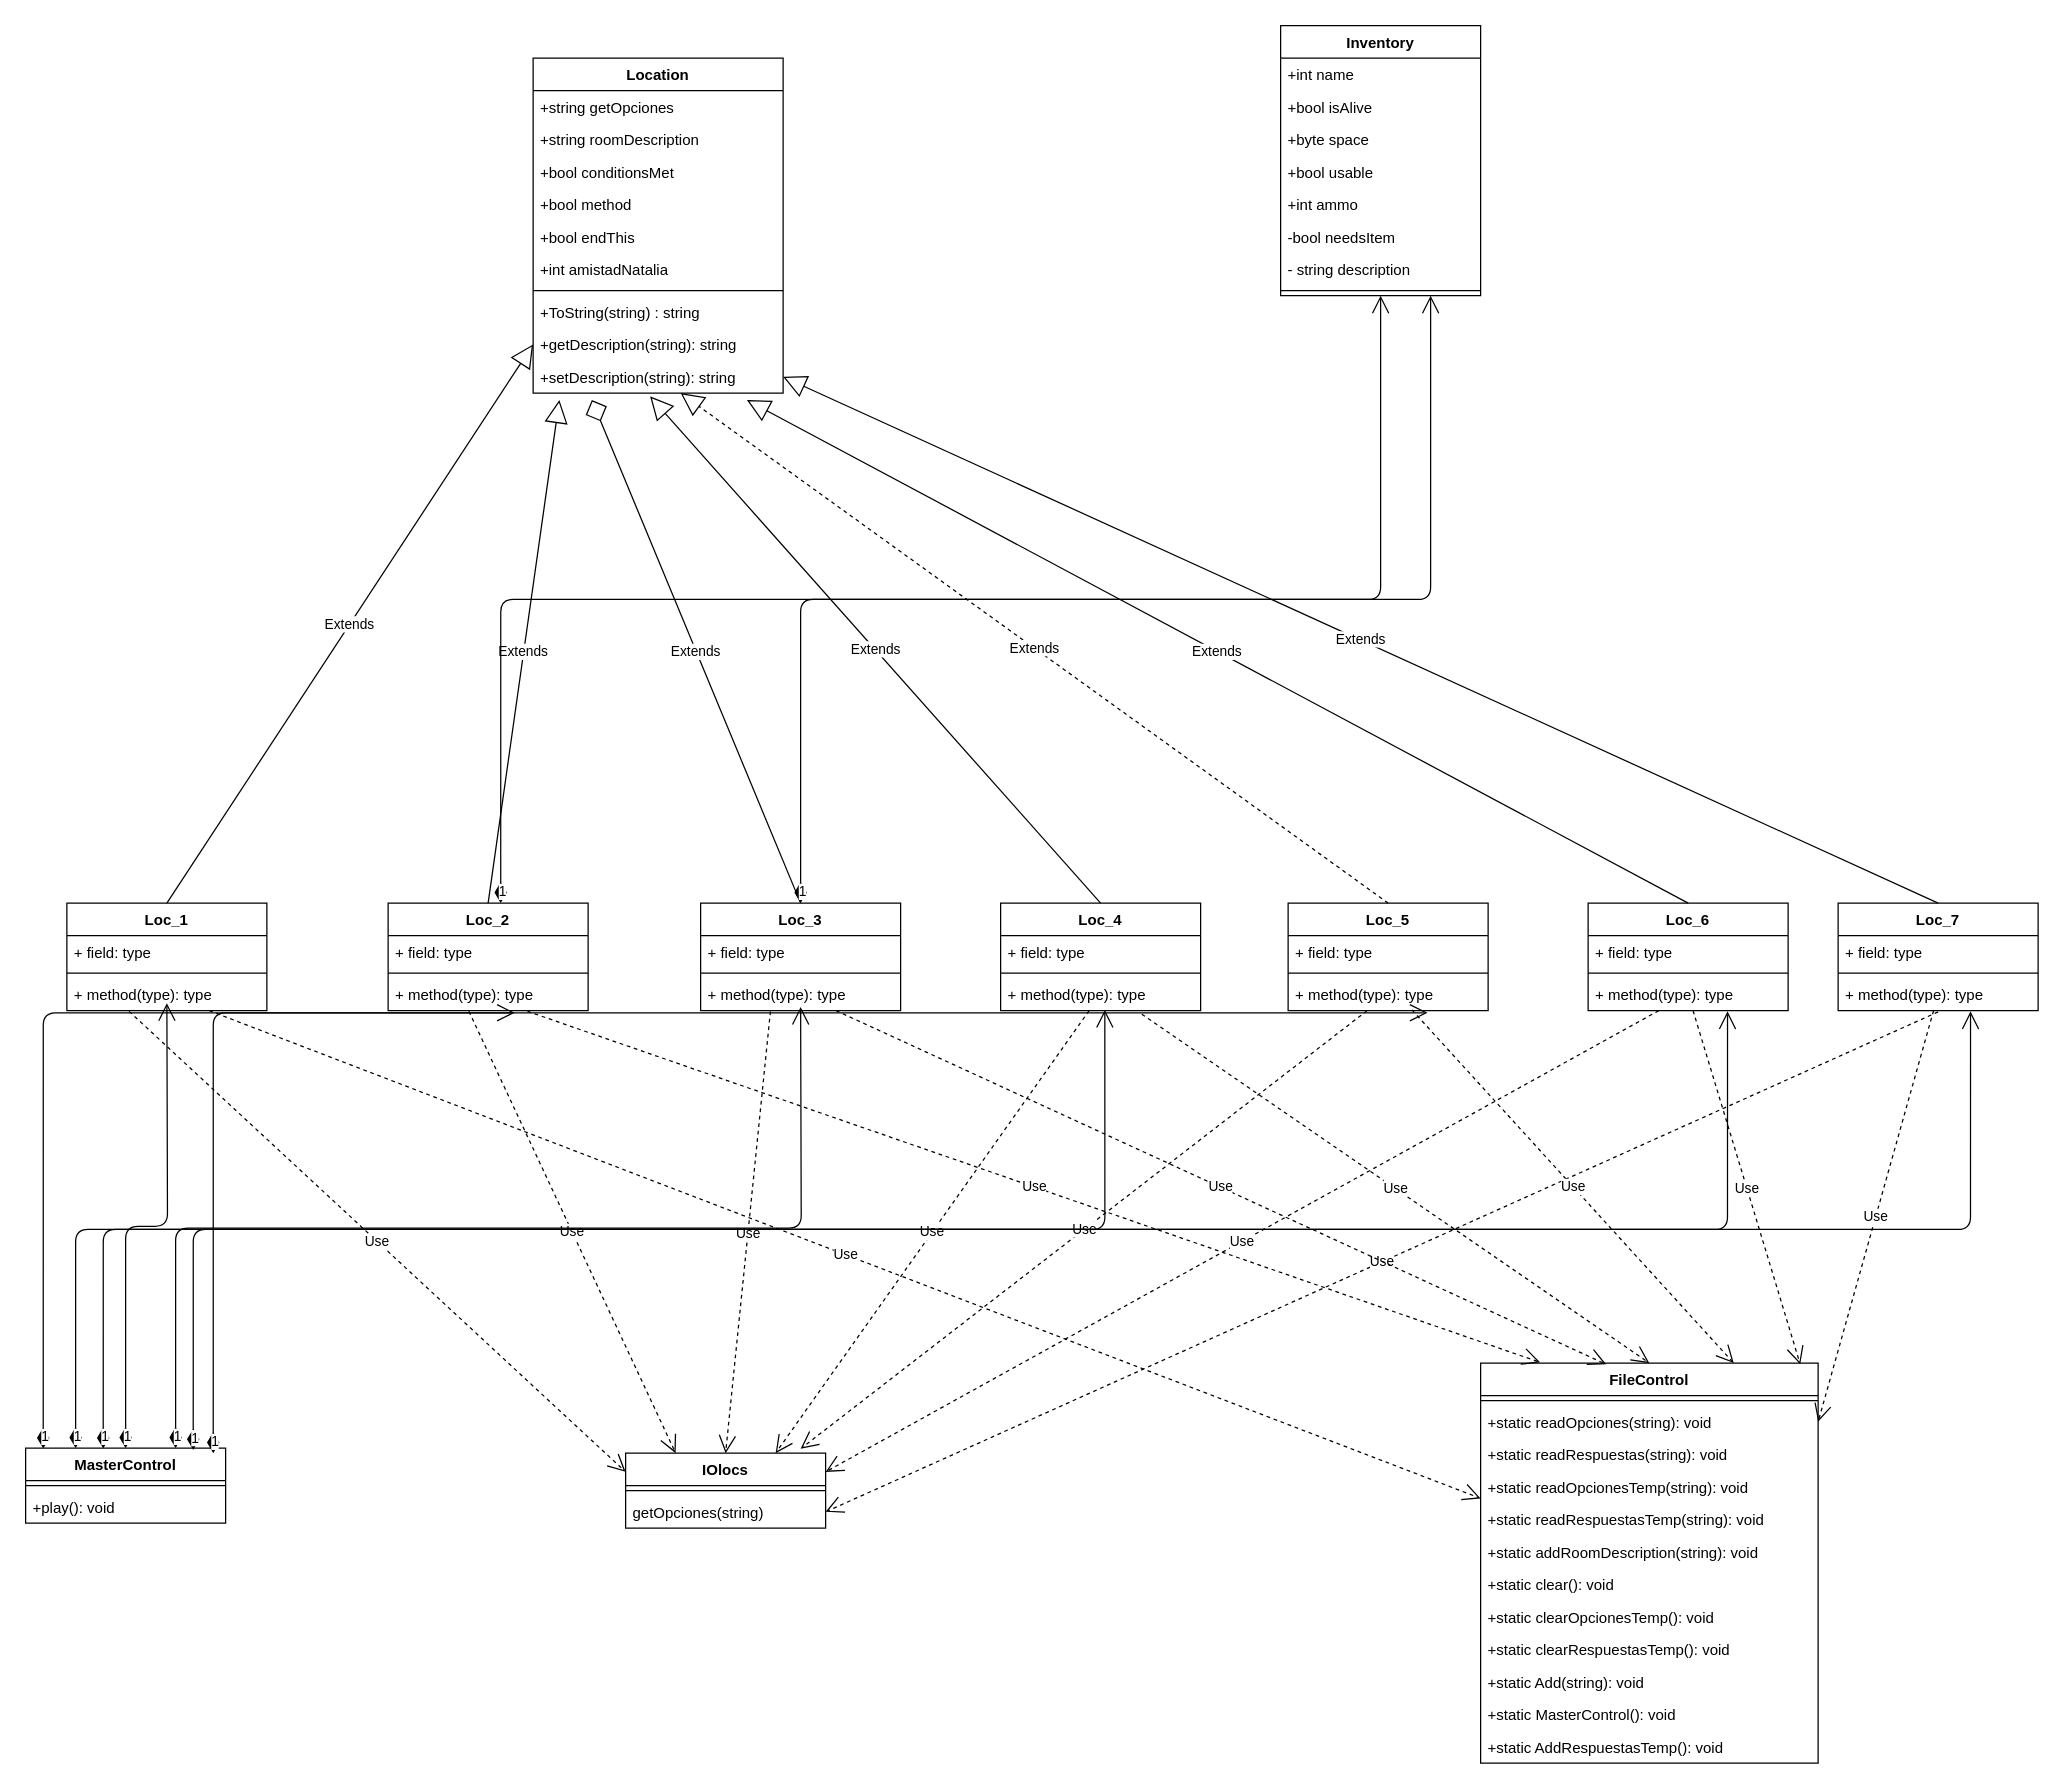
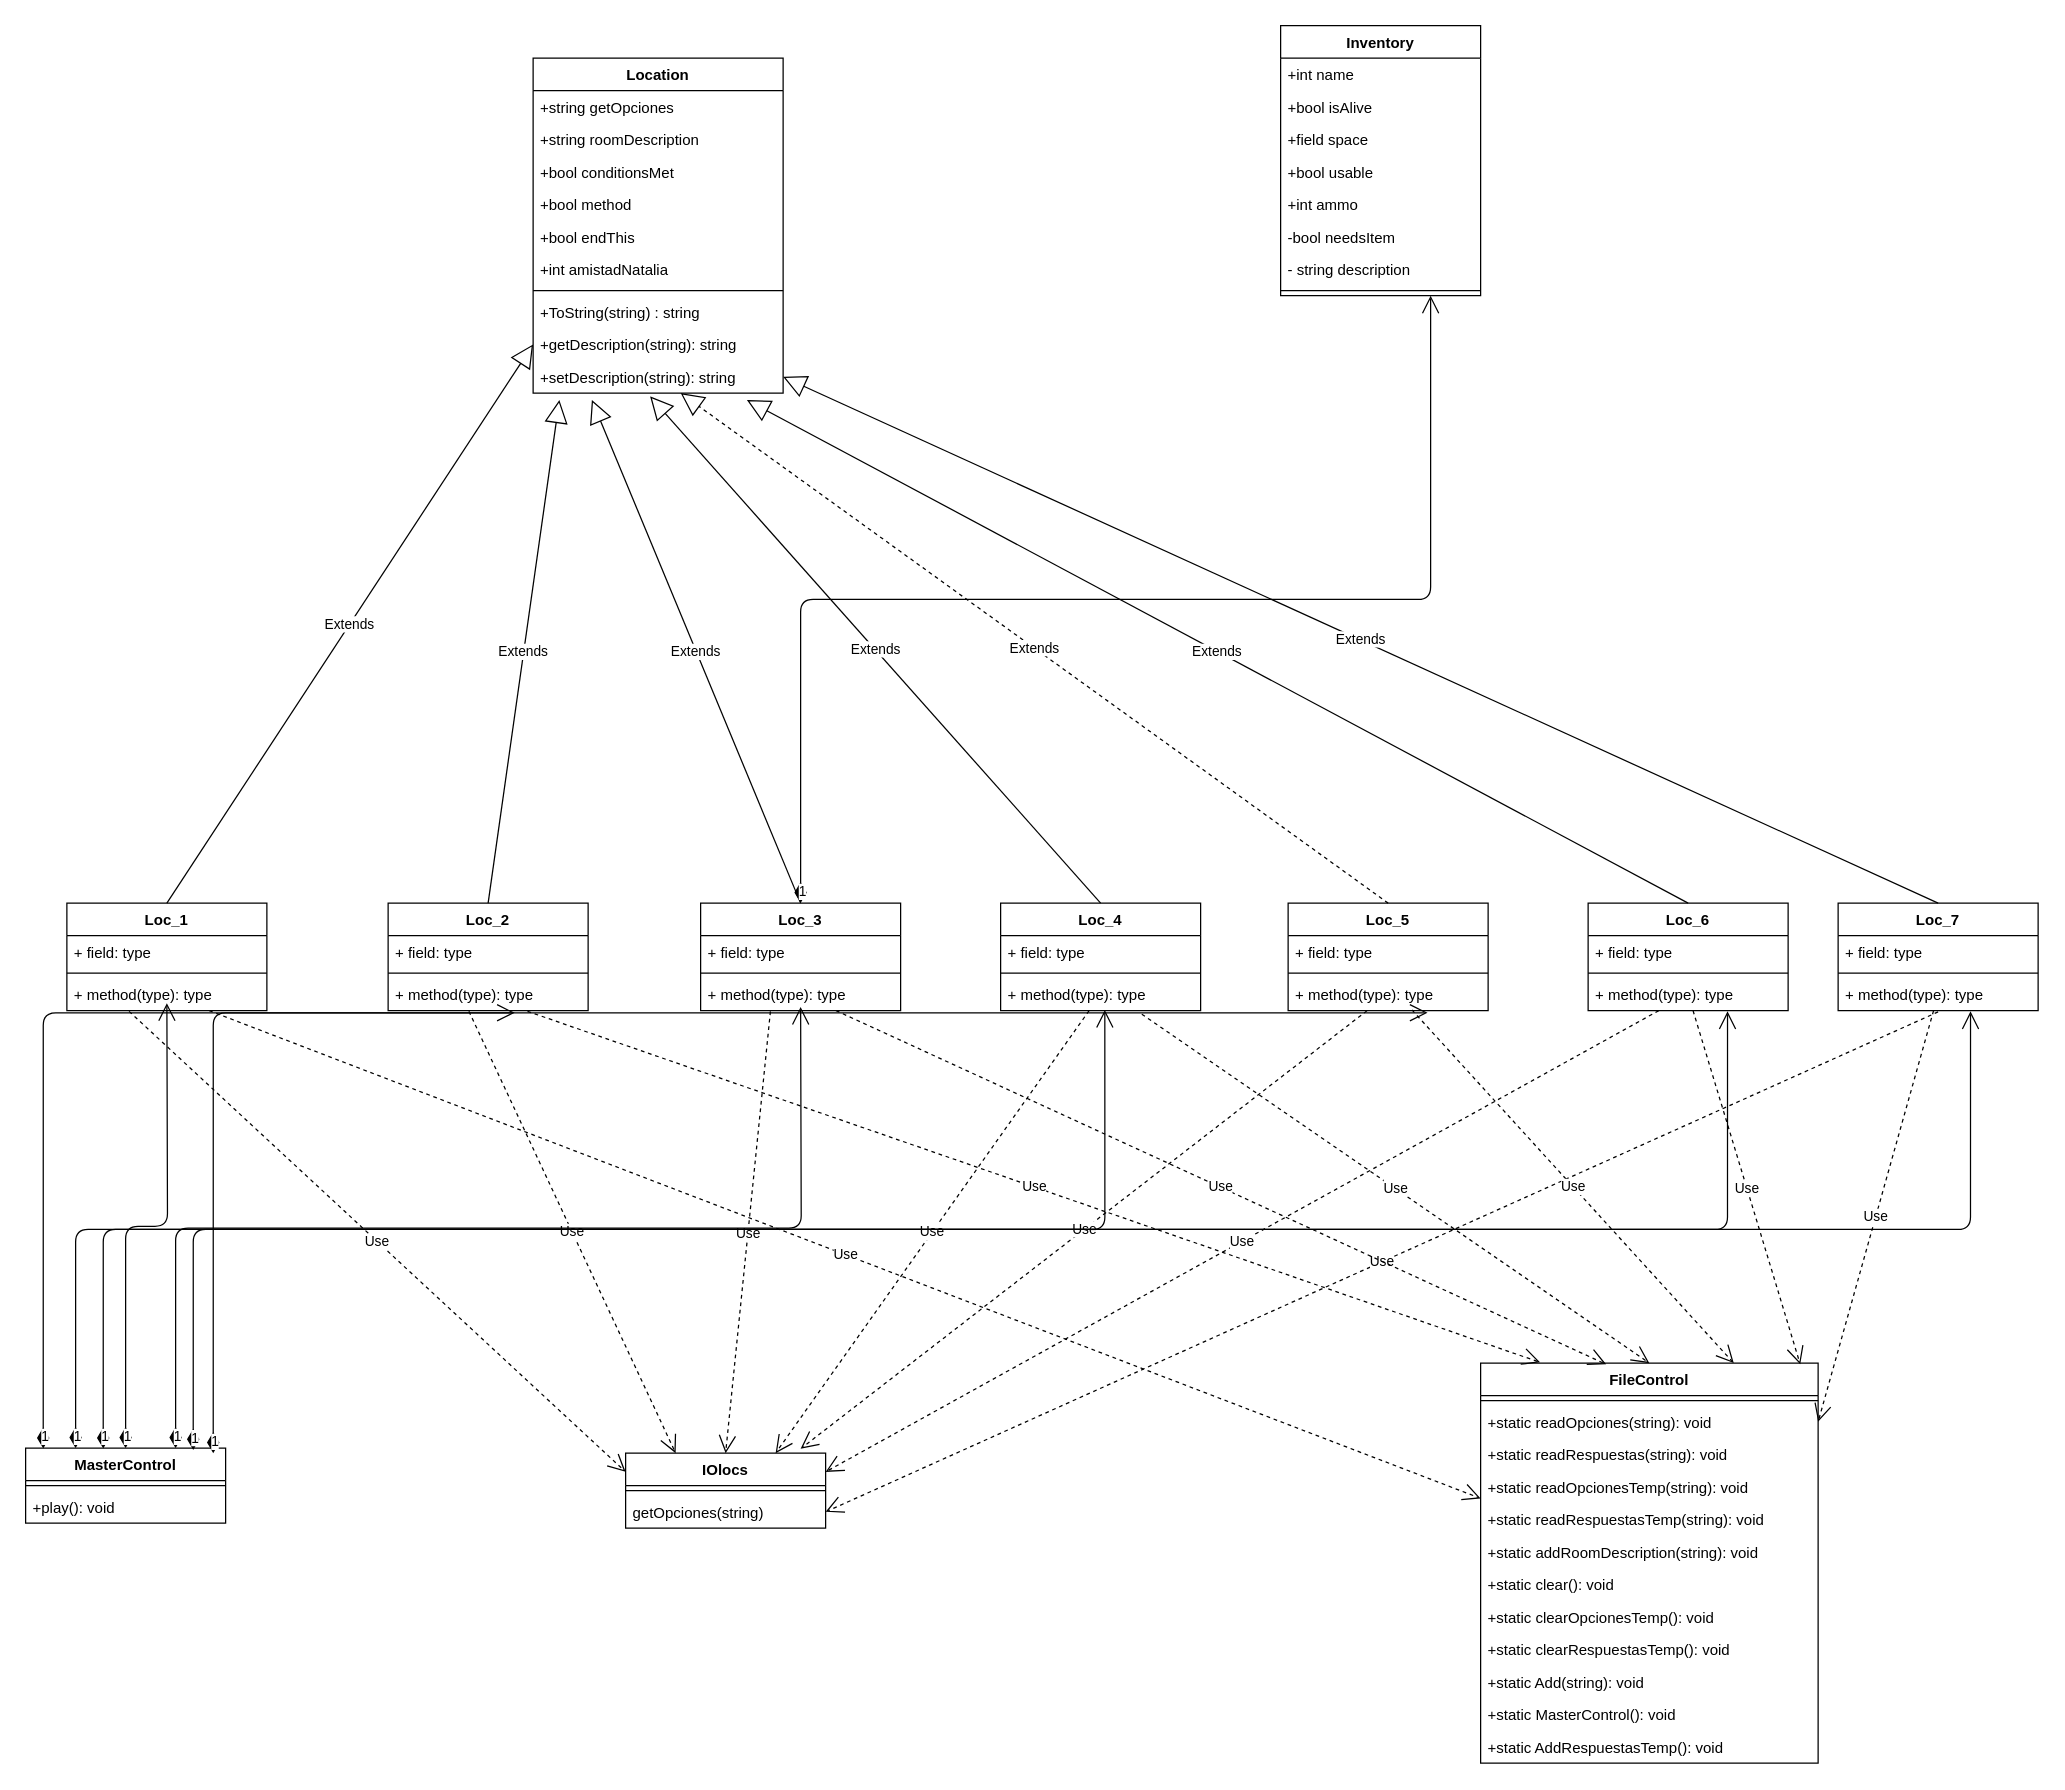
(1332, 140) -> (1332, 140)
(601, 421) -> (601, 422)
(560, 599) -> none
